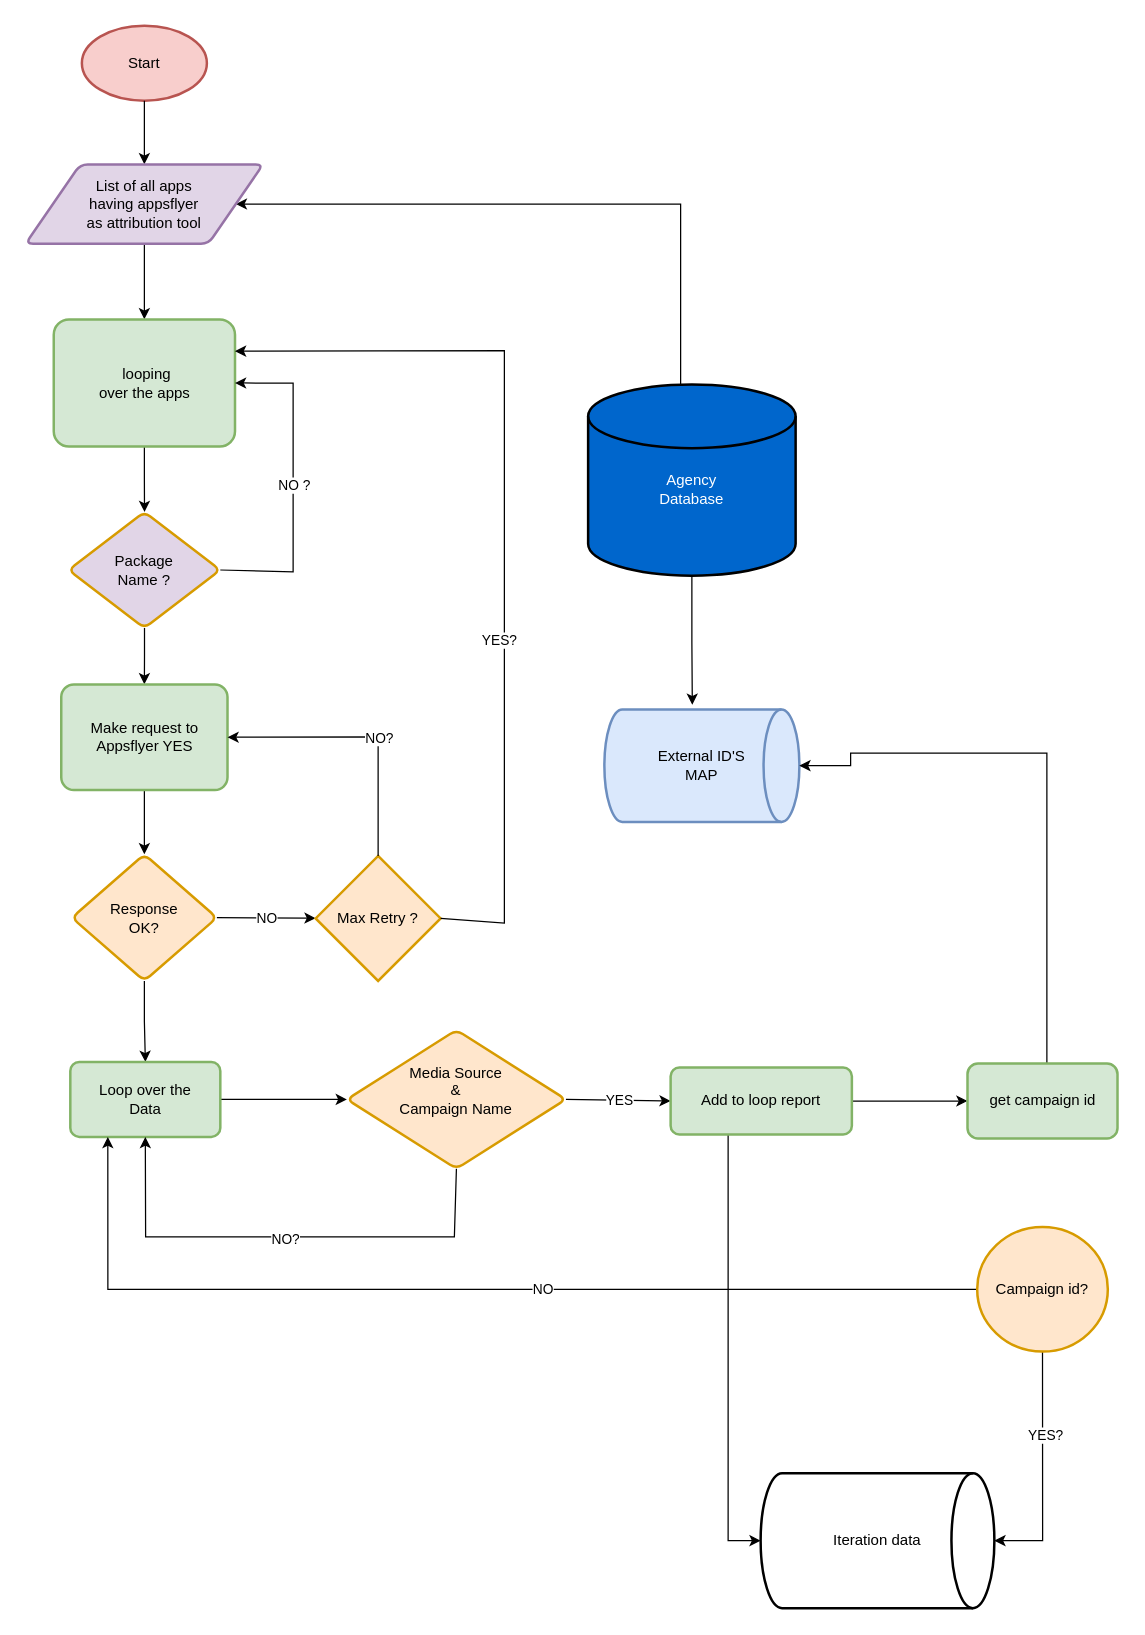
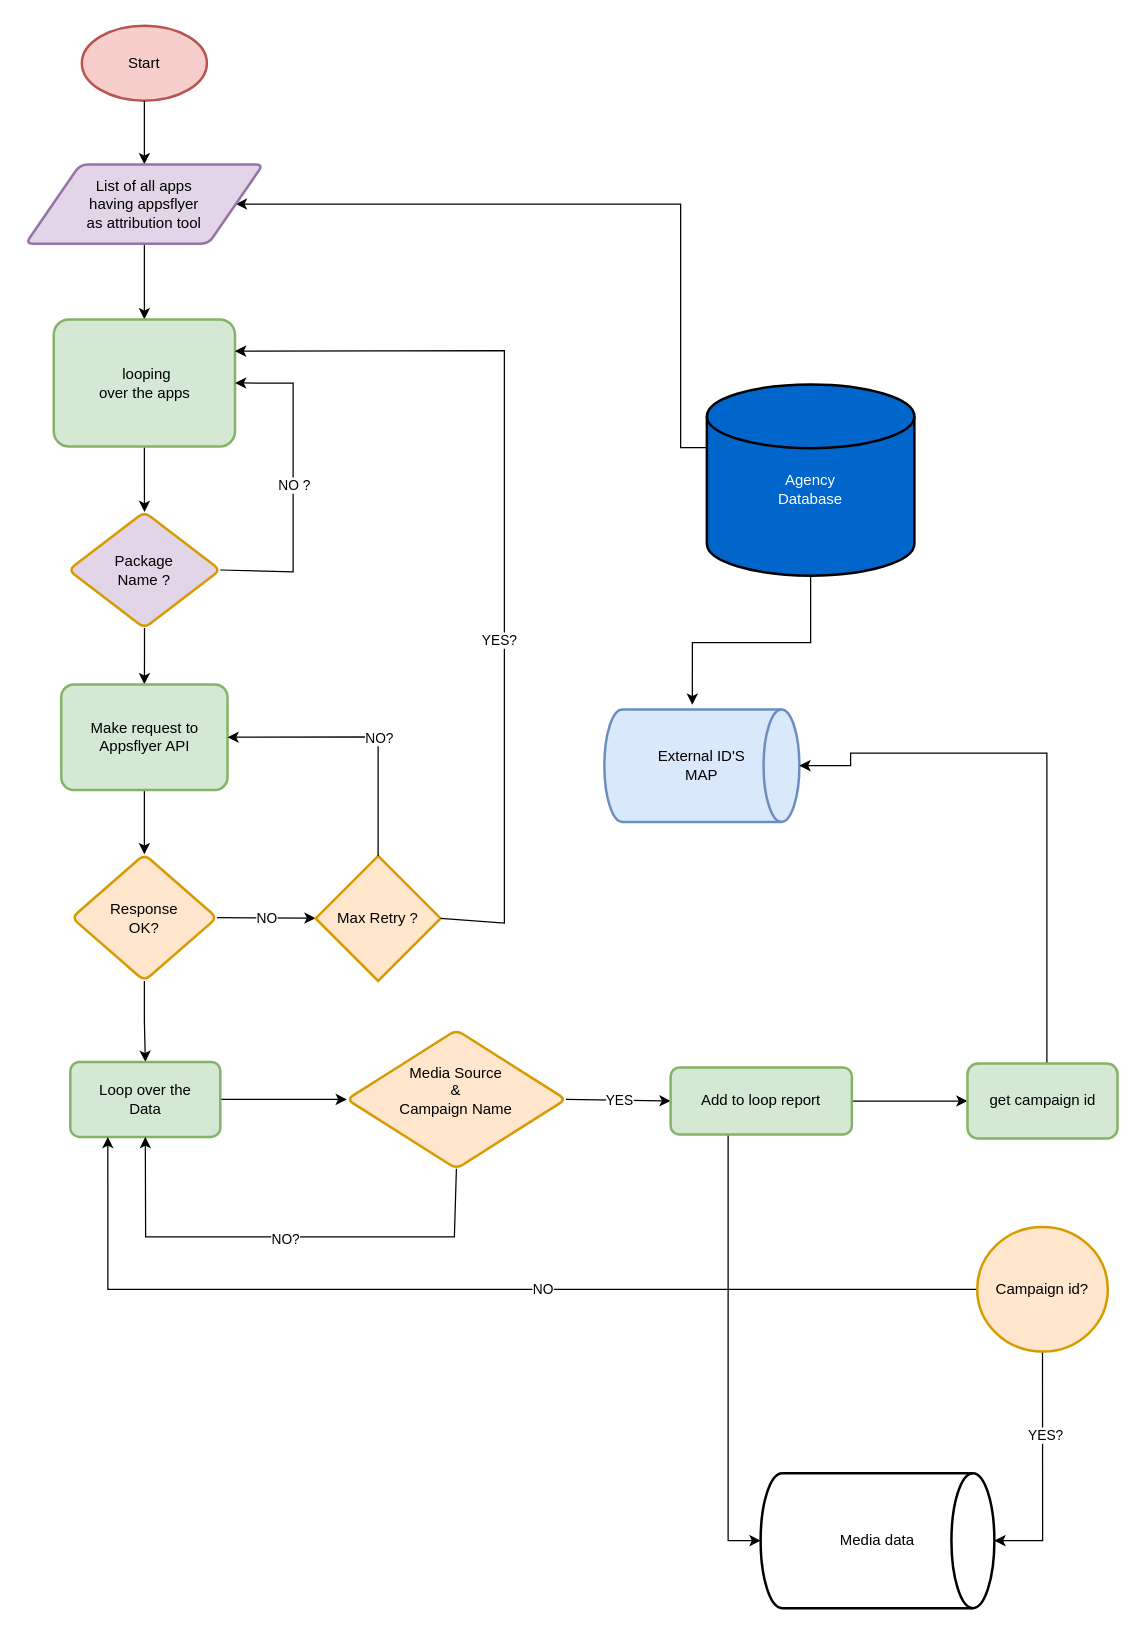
(692, 480) -> (811, 480)
(145, 737) -> (145, 737)
(878, 1541) -> (878, 1541)
